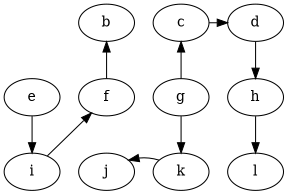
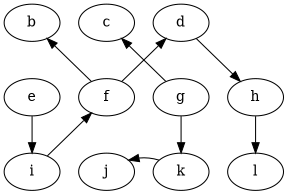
(213, 23) -> (139, 65)
